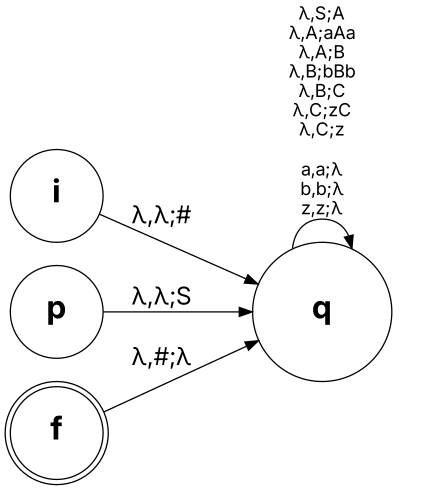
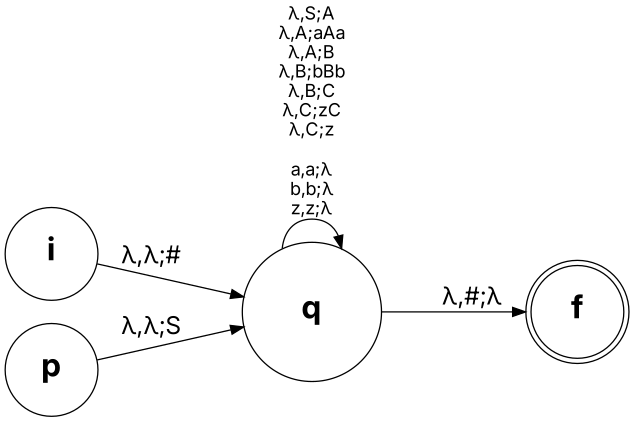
(175, 379) -> (447, 312)
